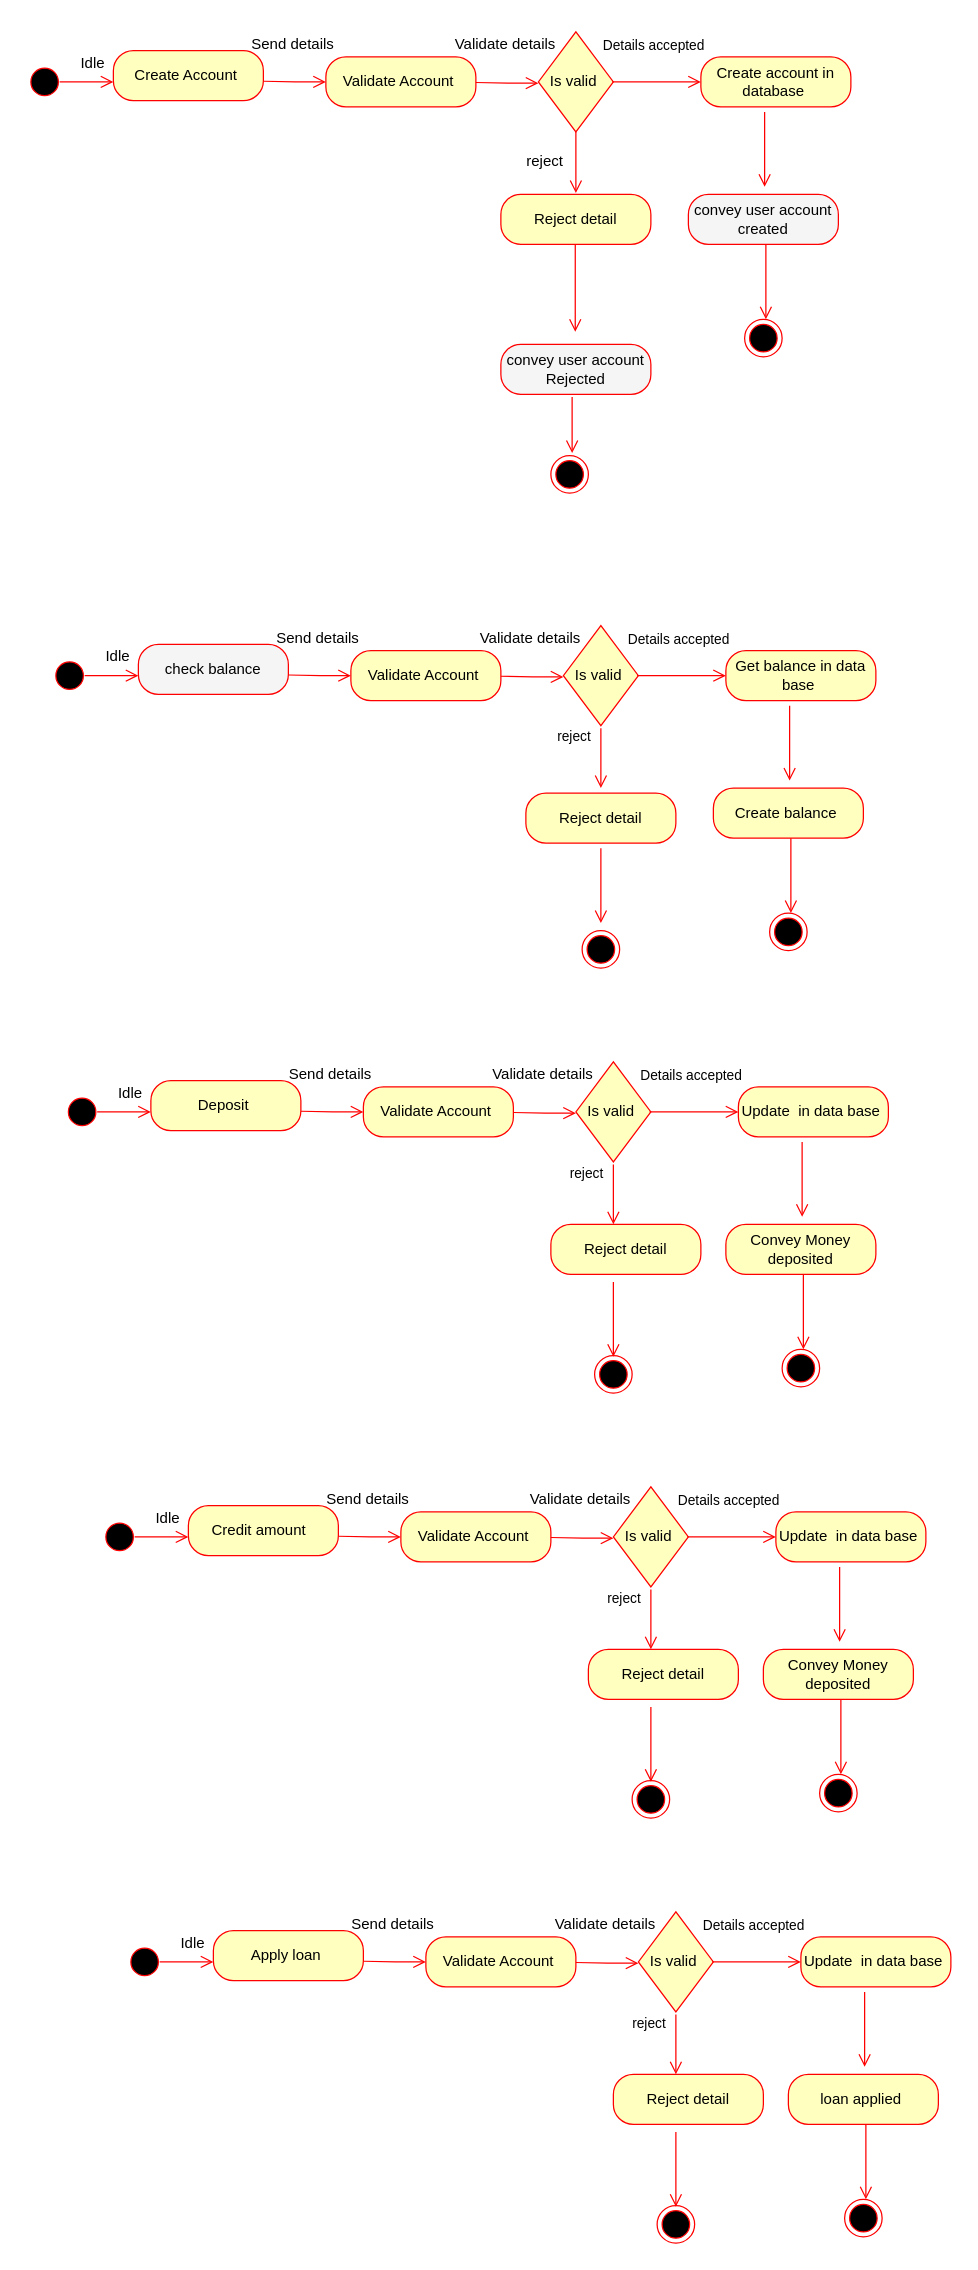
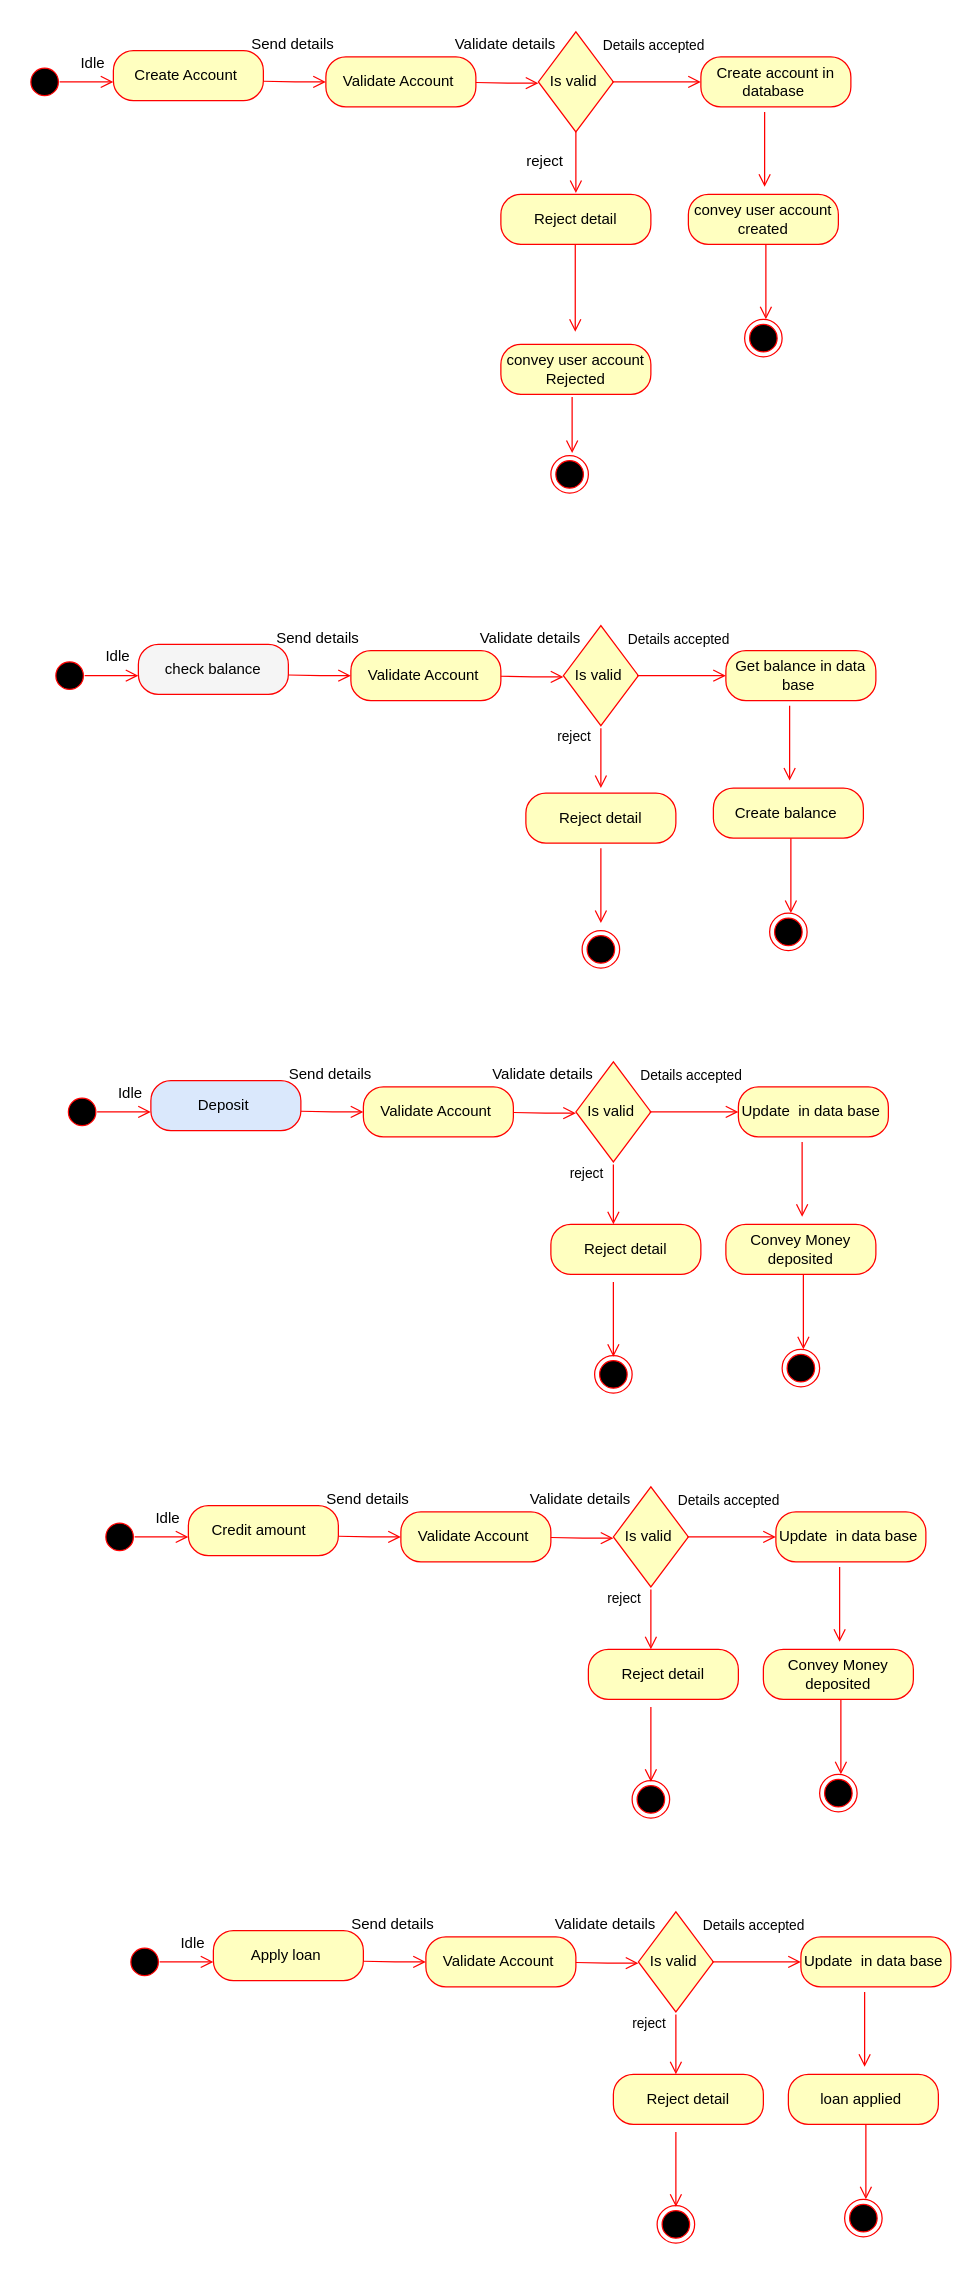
(763, 219) -> (763, 219)
(576, 369) -> (576, 369)
(226, 1106) -> (226, 1106)
